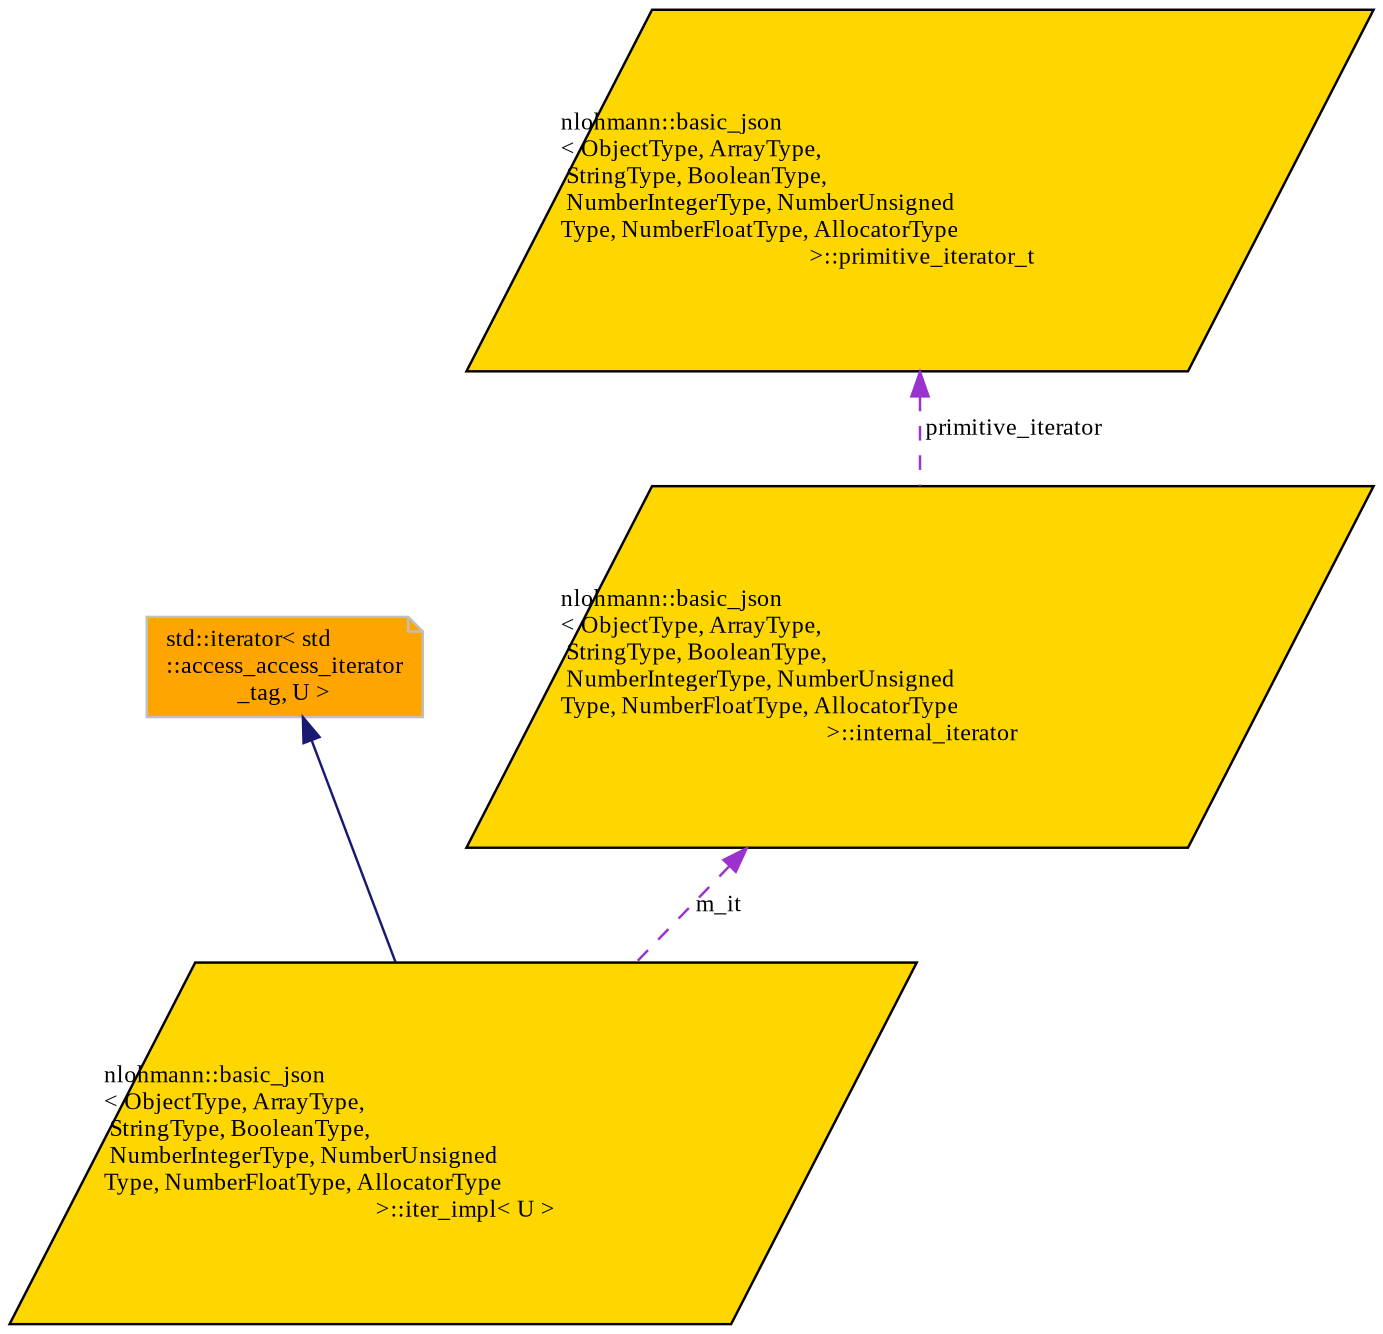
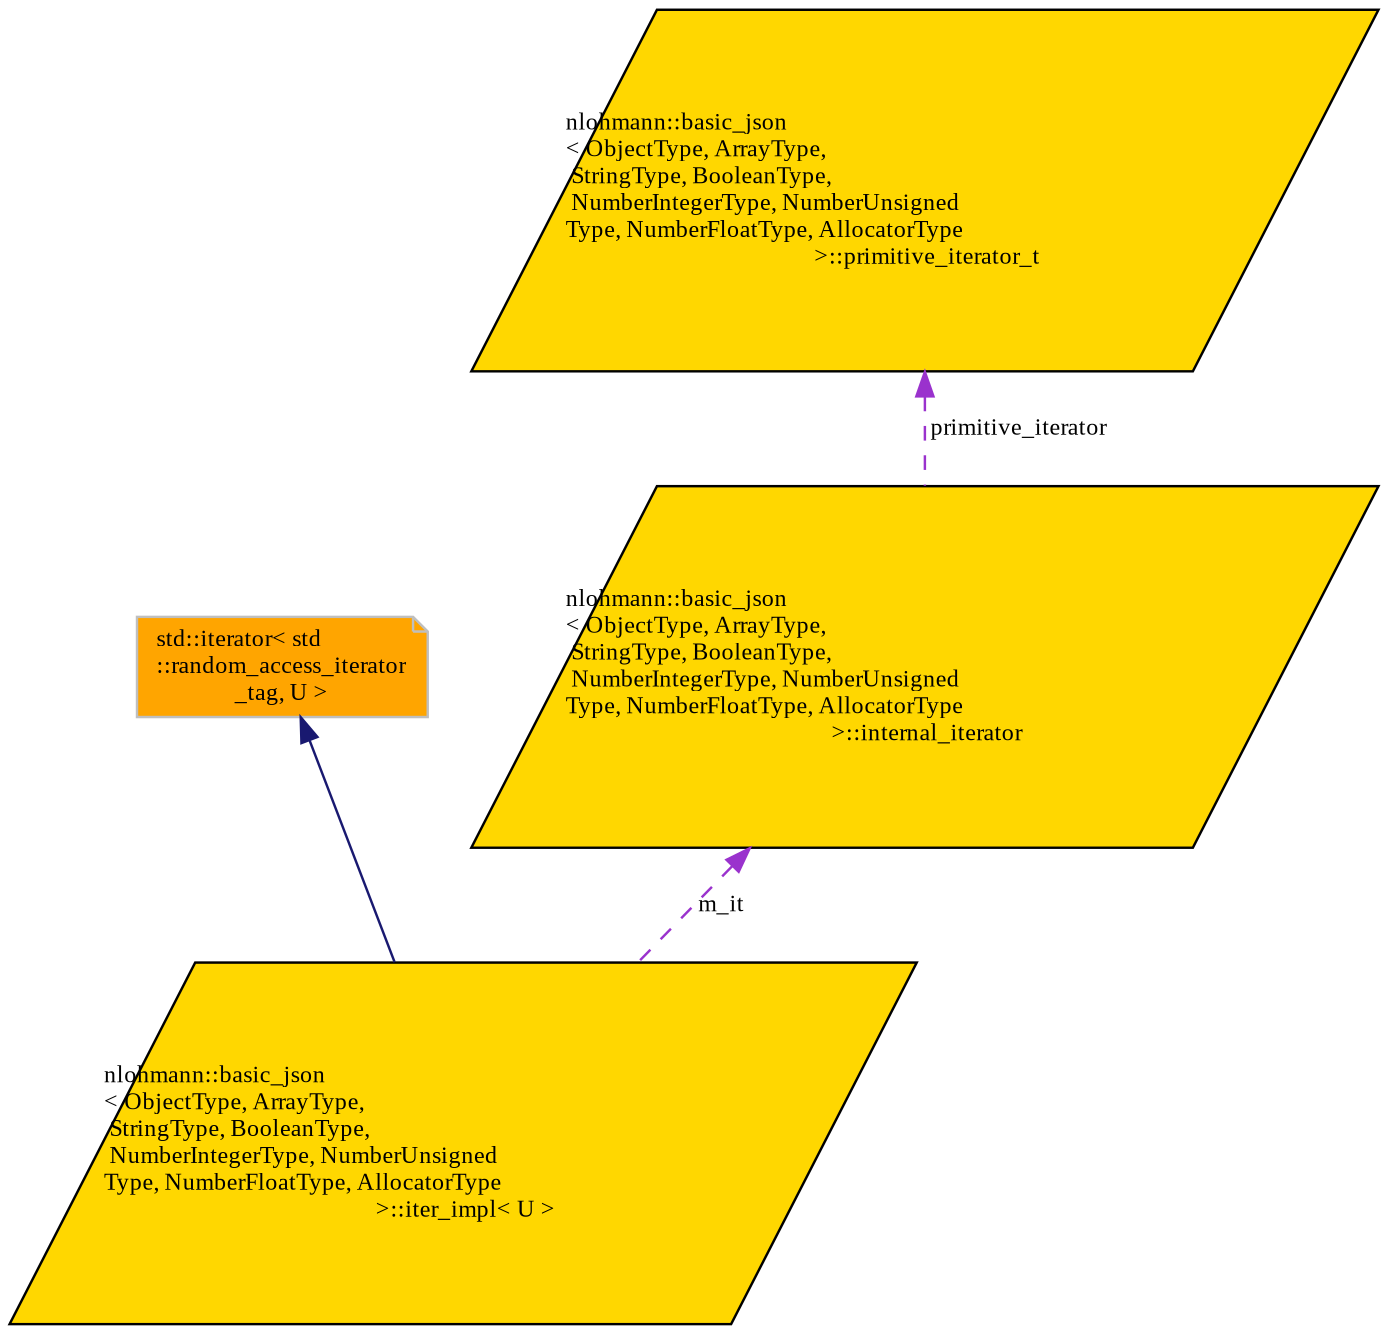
(285, 667) -> (282, 667)
